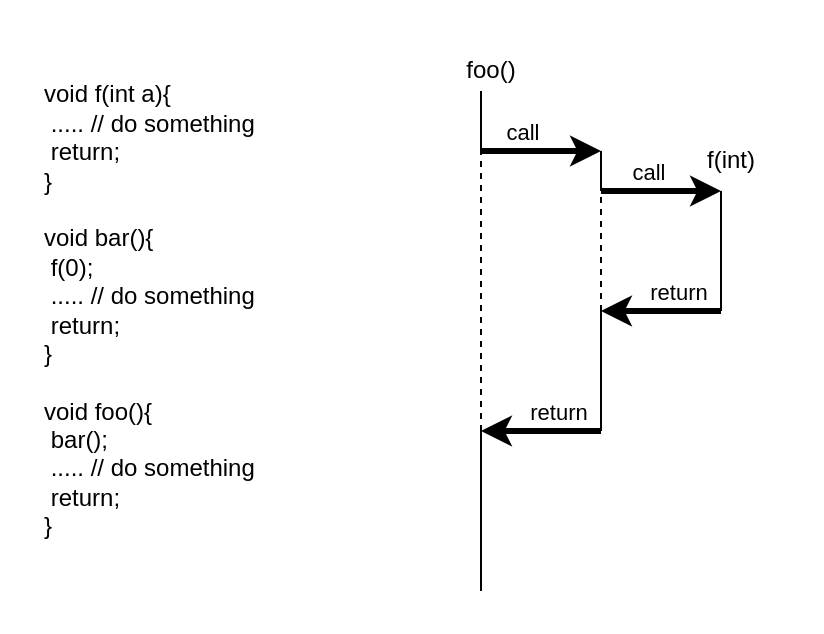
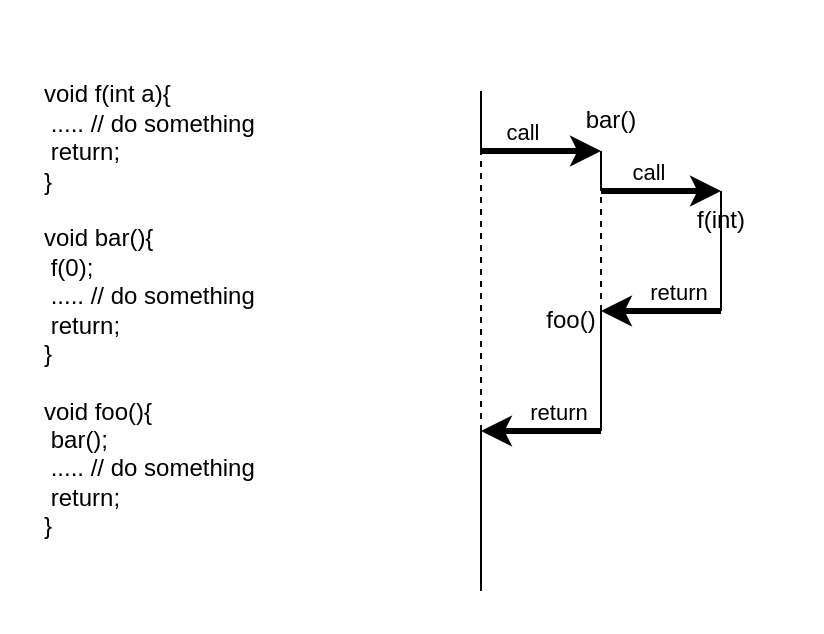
(491, 71) -> (571, 321)
none -> (611, 121)
(731, 161) -> (721, 221)
